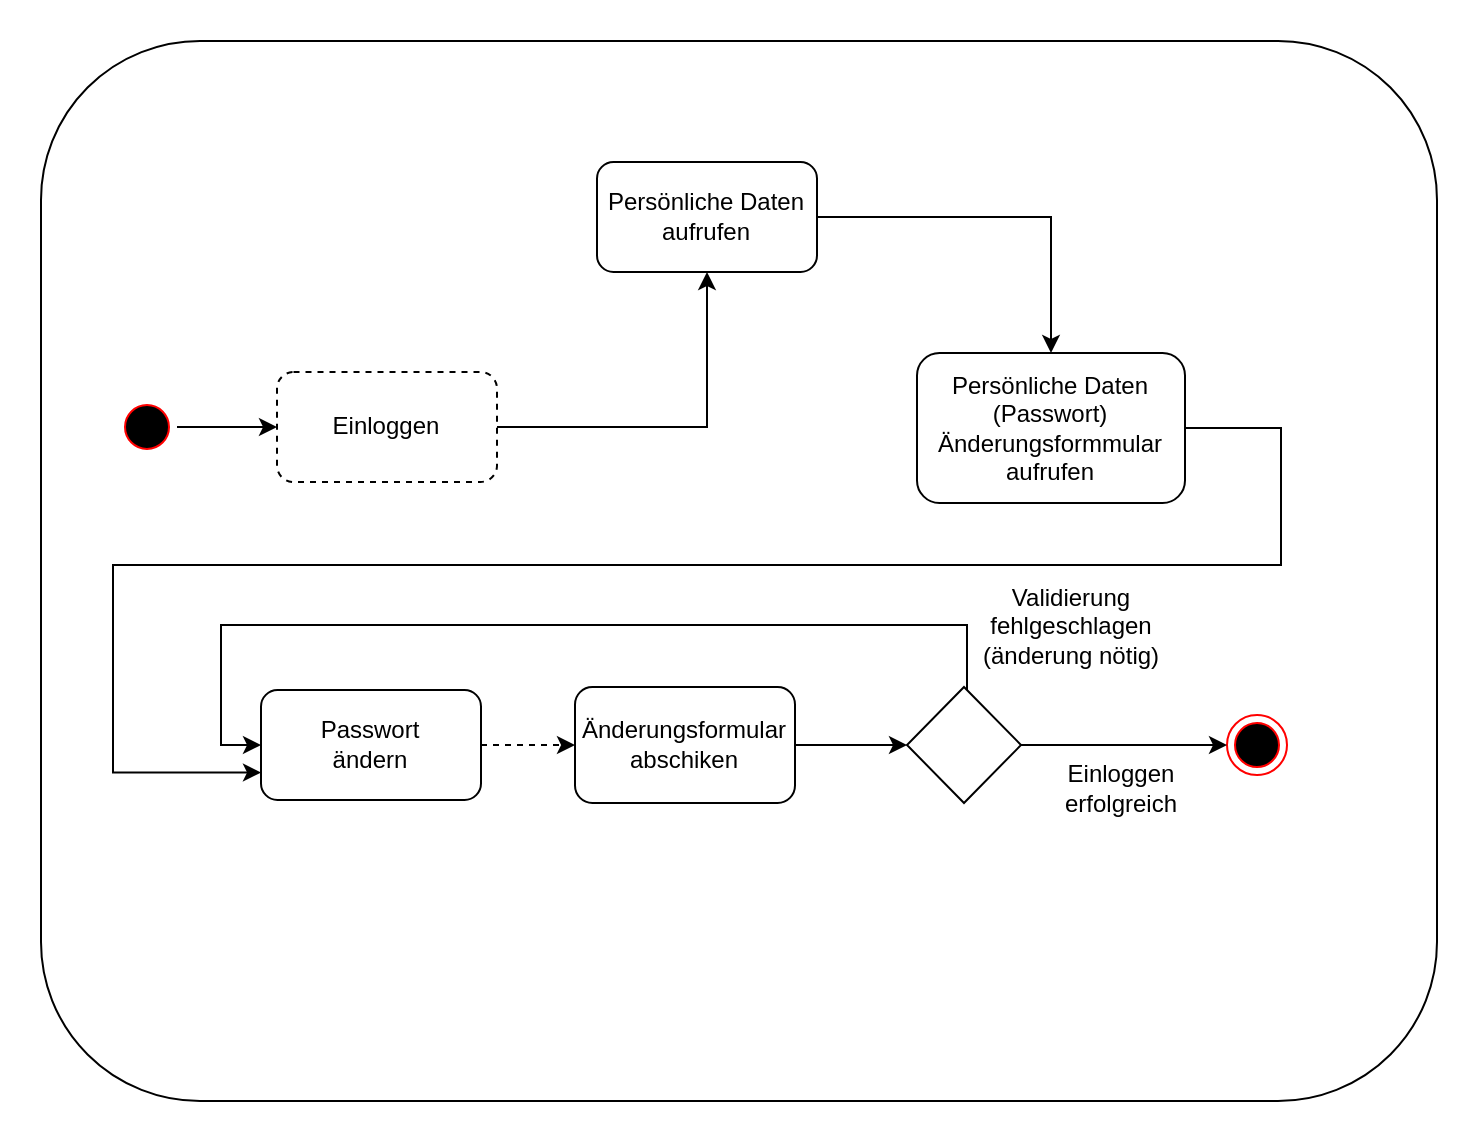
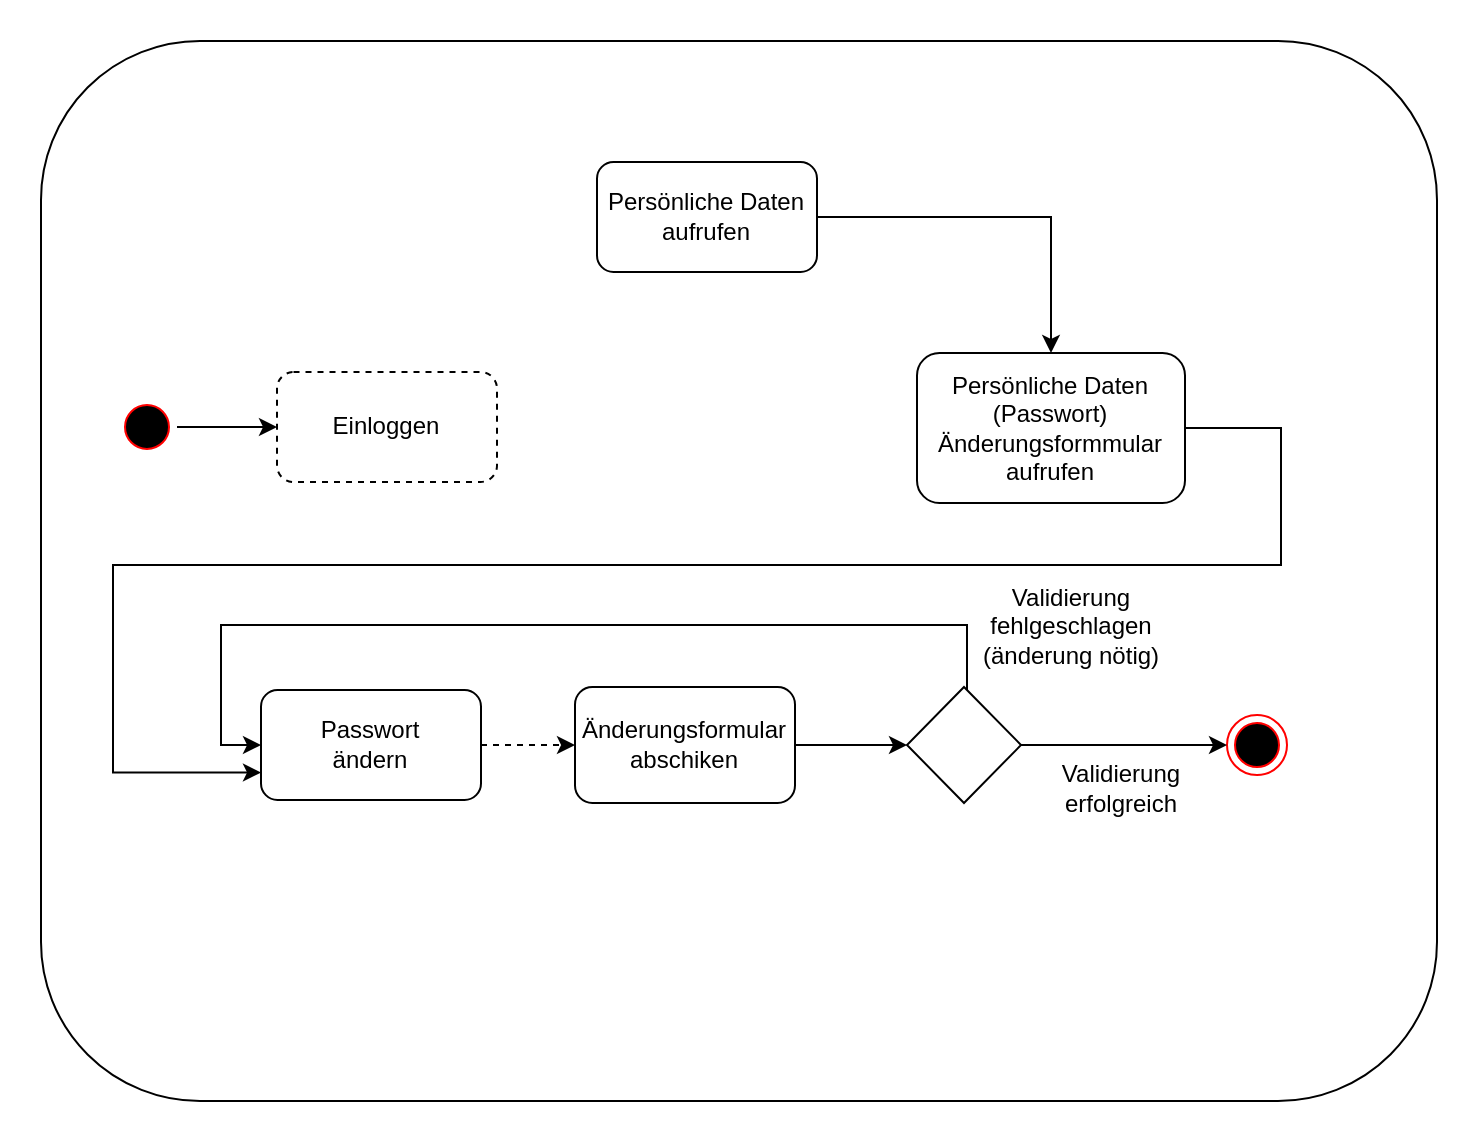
(673, 427) -> none
(1122, 789) -> (1122, 789)
